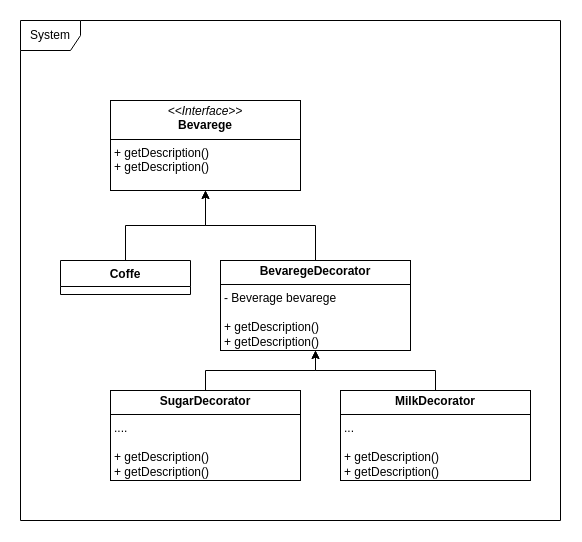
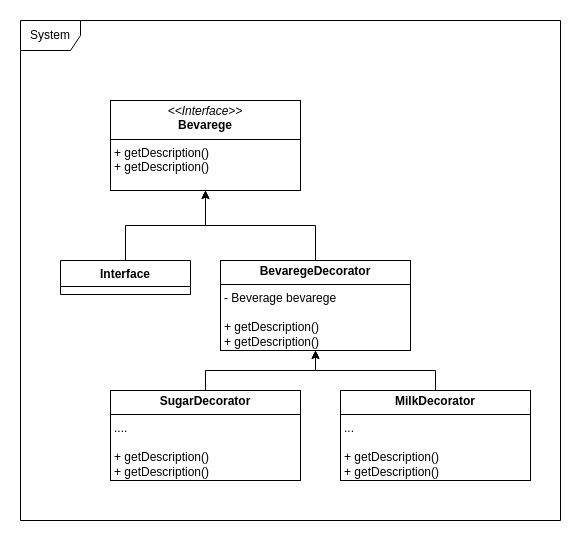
(126, 275) -> (126, 275)
